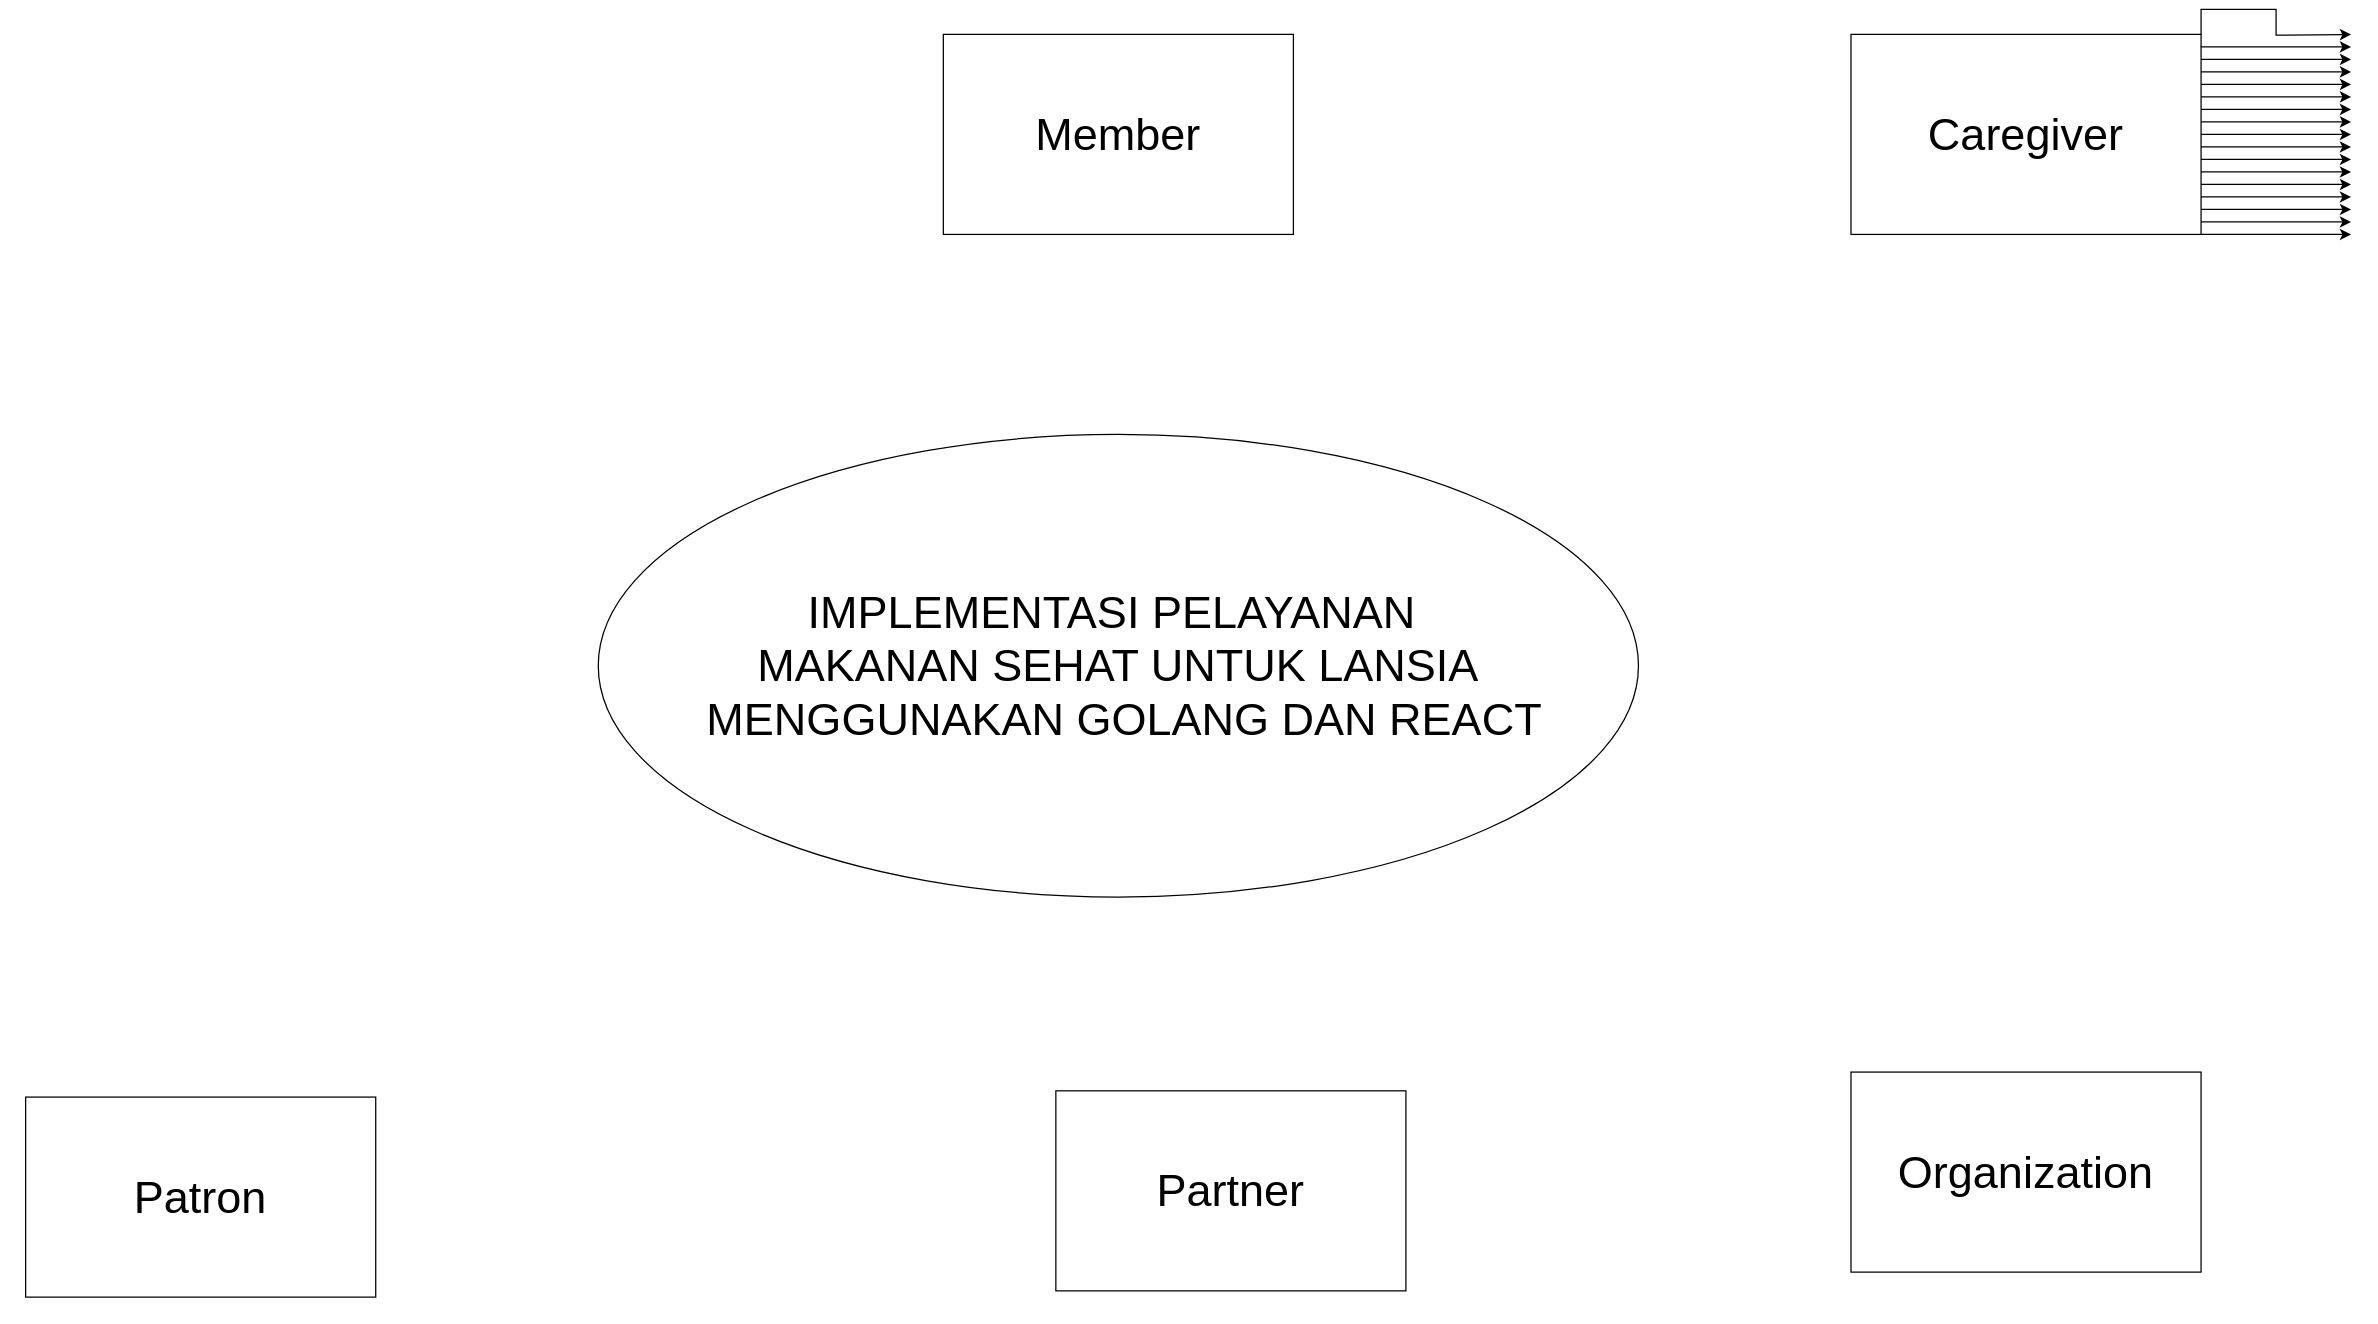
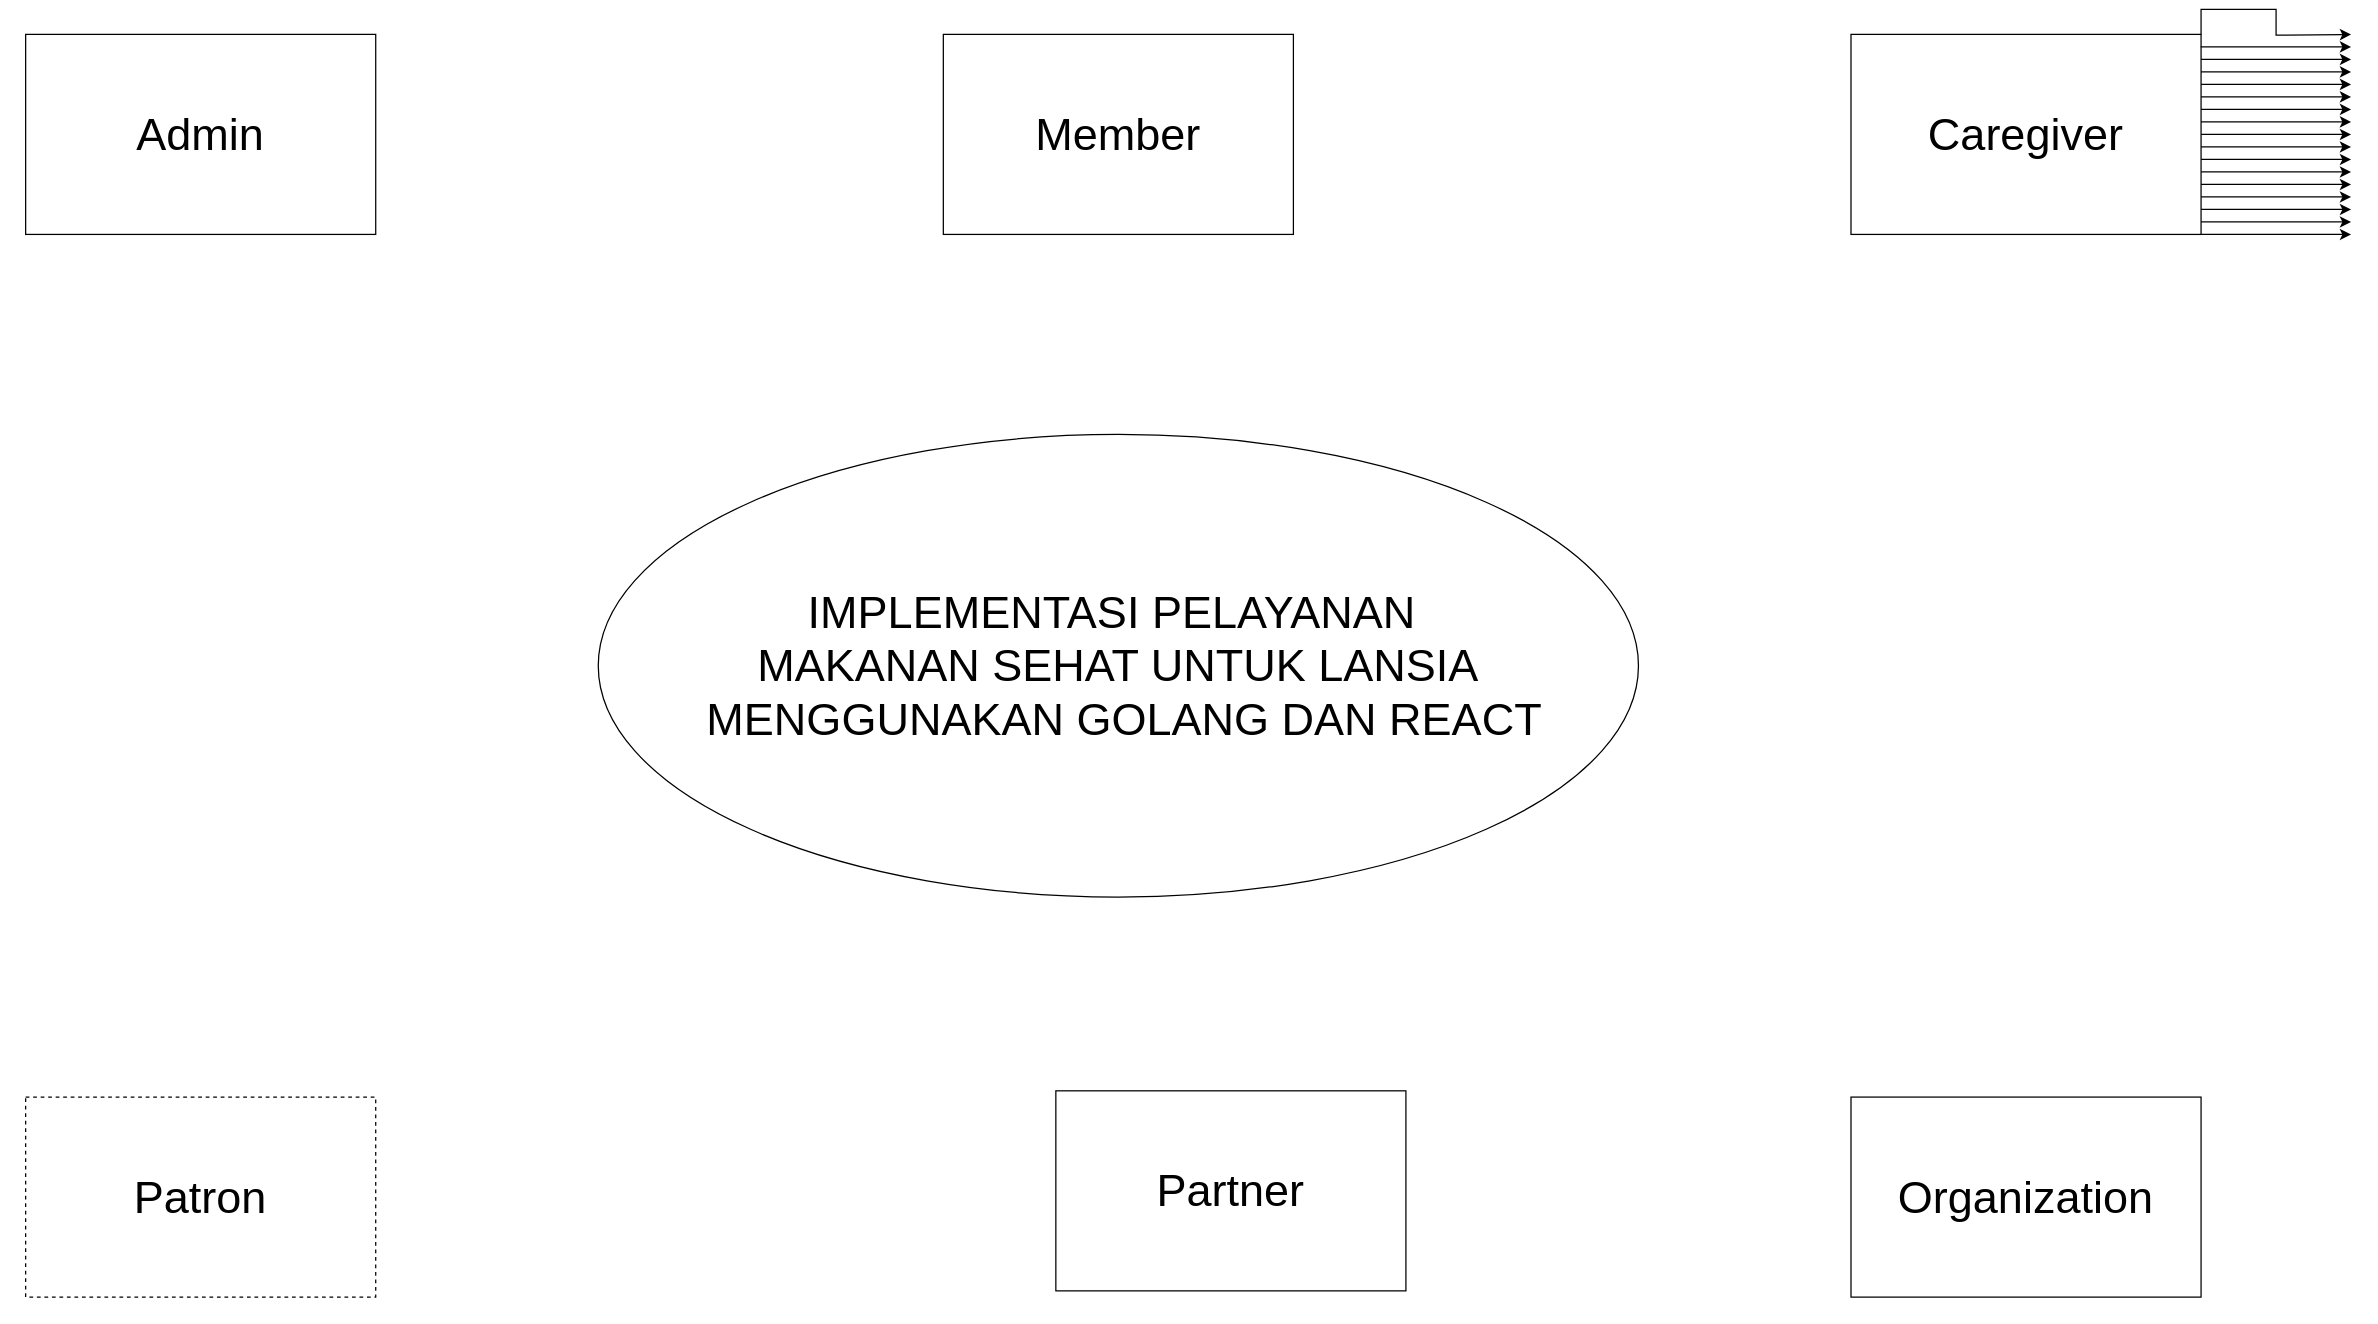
none -> (201, 134)
(2026, 1172) -> (2026, 1197)
(201, 1197) -> (201, 1197)
